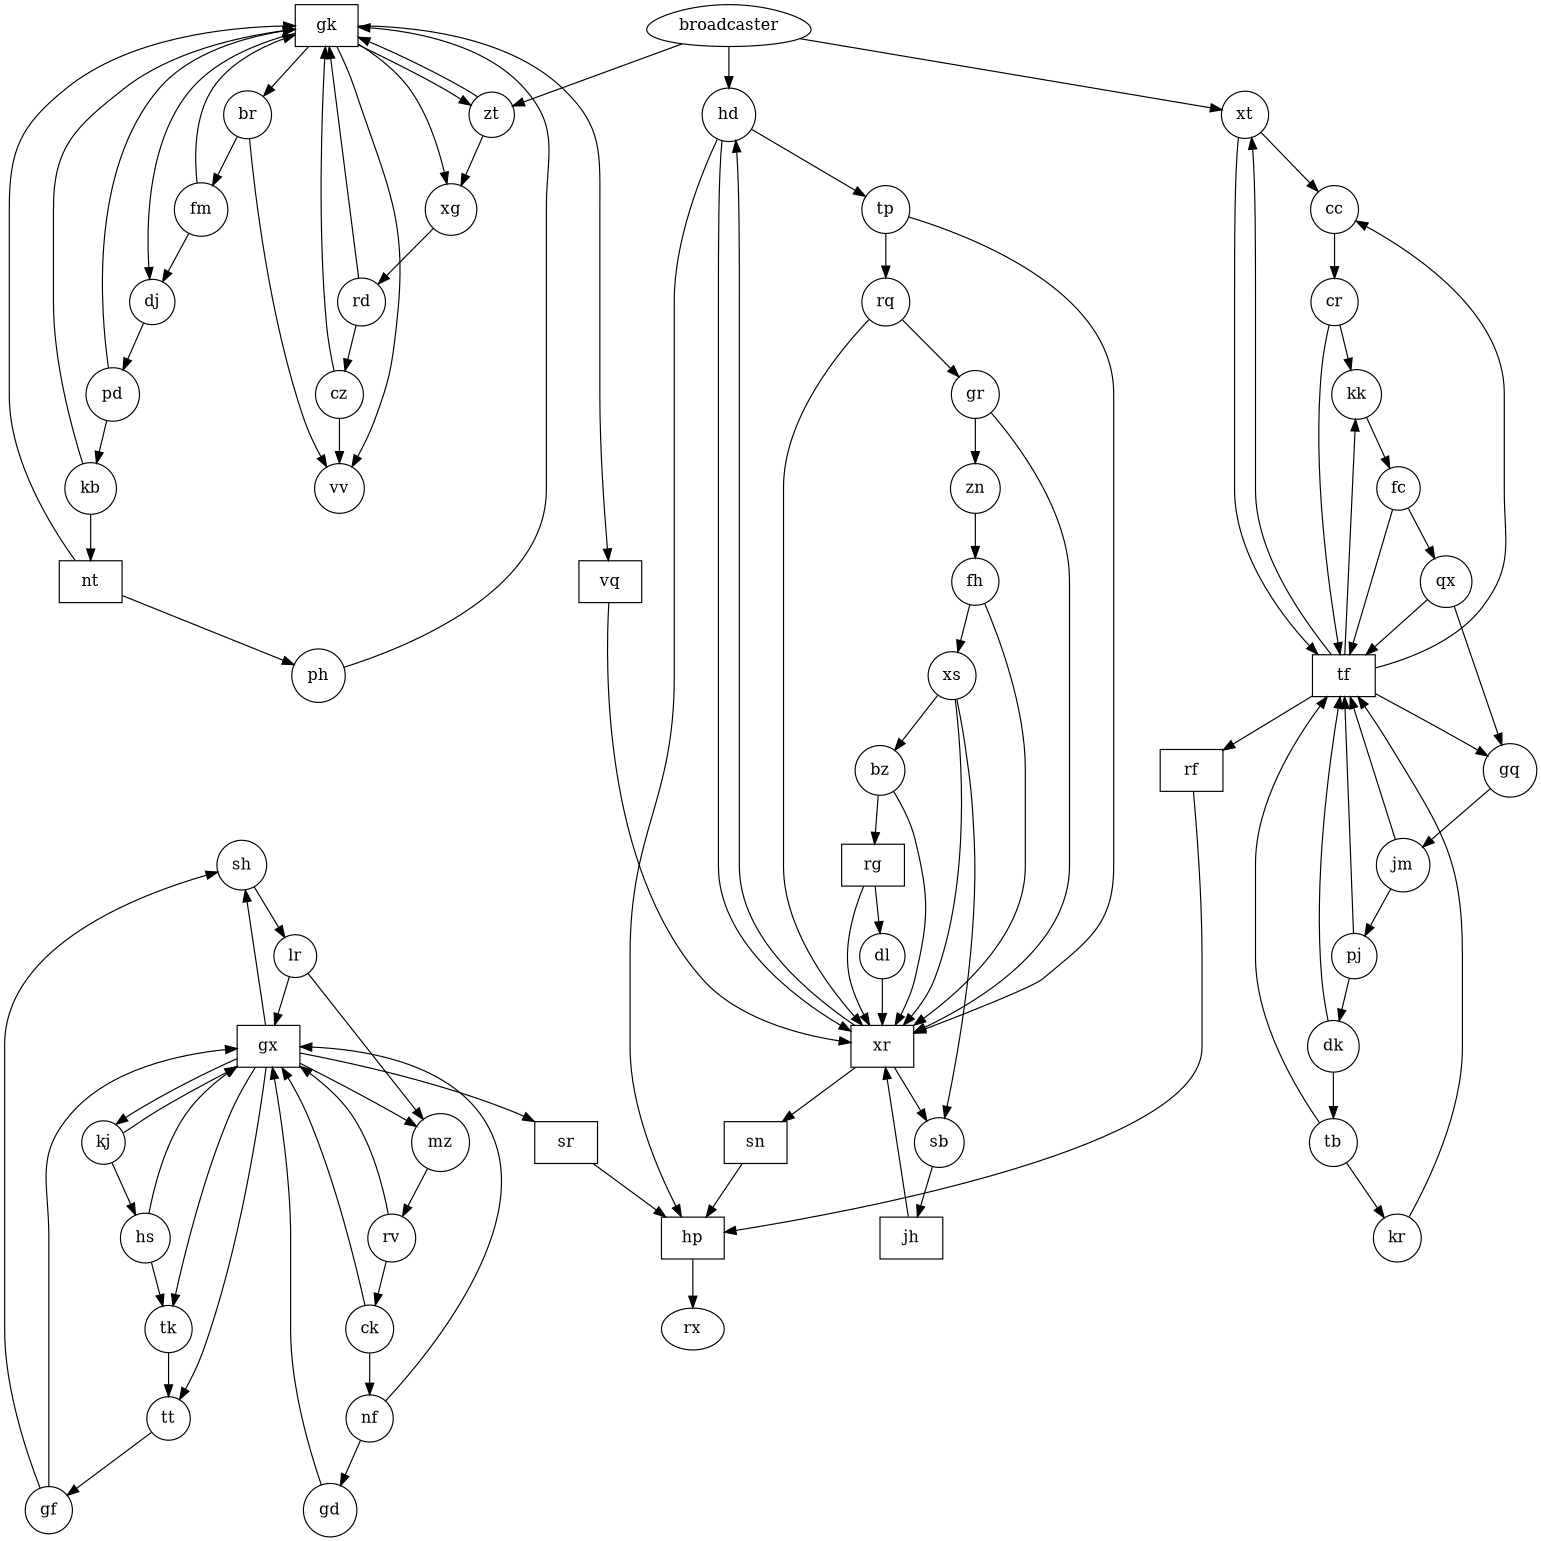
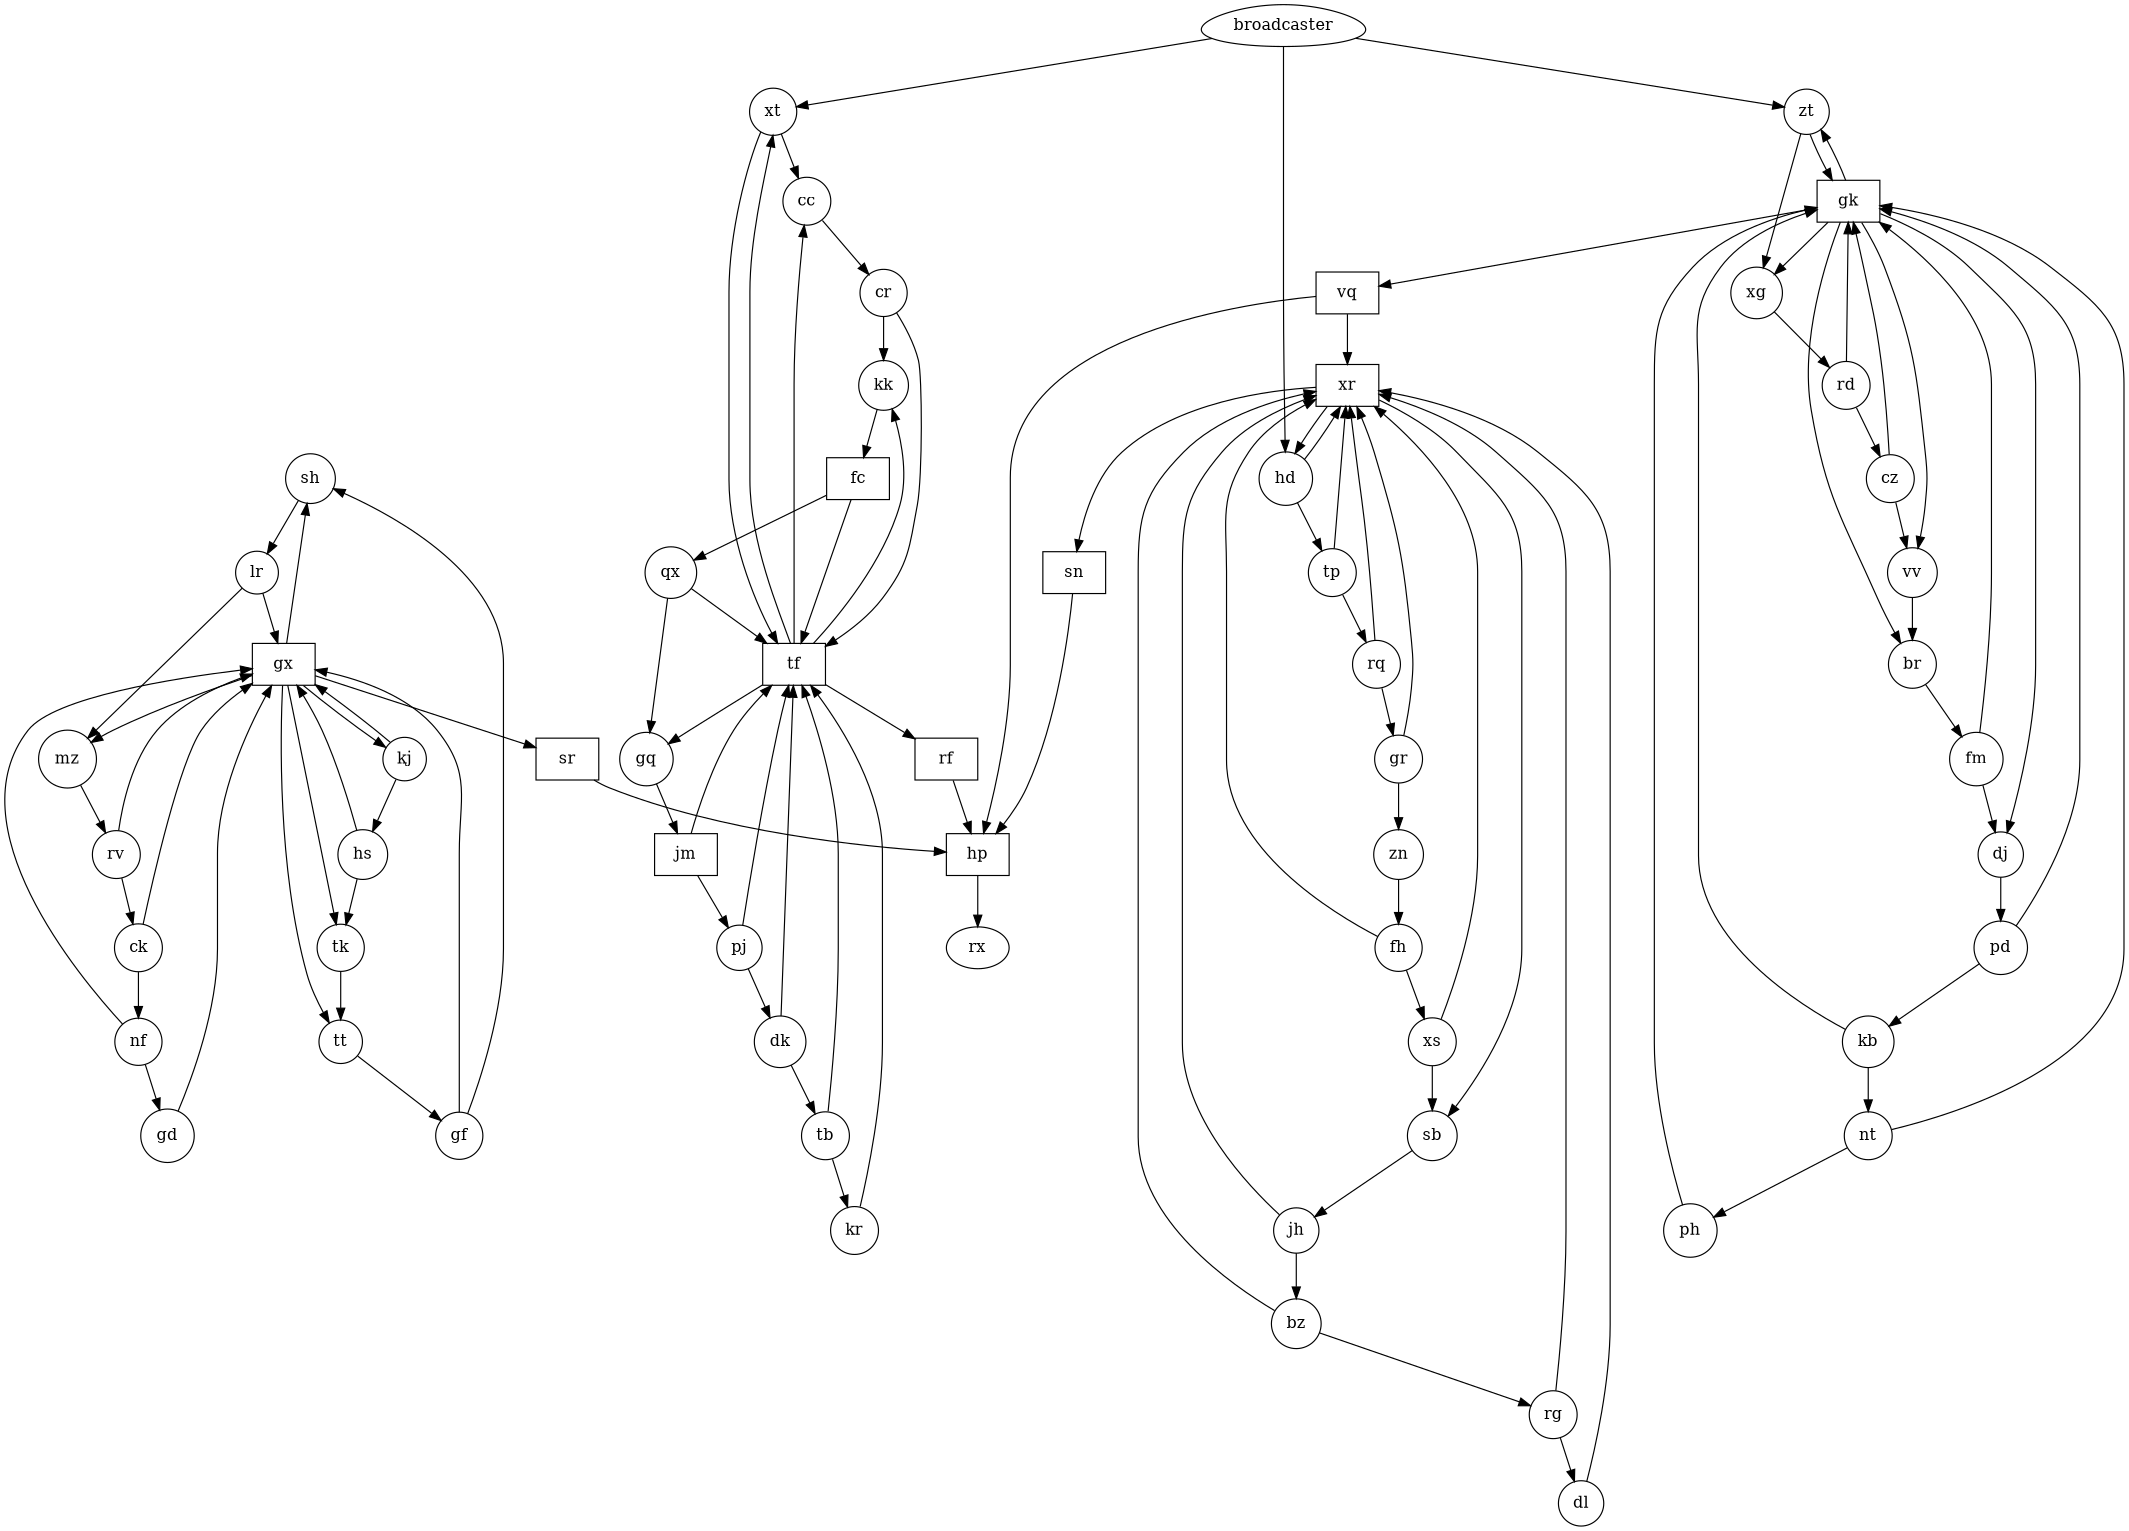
(273, 301) -> (1912, 613)
(1398, 488) -> (858, 479)
(91, 582) -> (1868, 1136)
(674, 675) -> (1014, 458)
(920, 718) -> (1296, 1270)
(873, 865) -> (1553, 1415)
(1403, 865) -> (686, 855)
(911, 1238) -> (1296, 1230)
